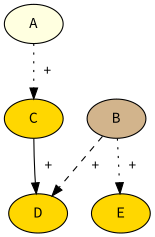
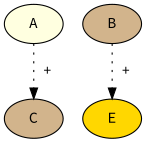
(34, 119) -> (34, 119)
(38, 213) -> none
